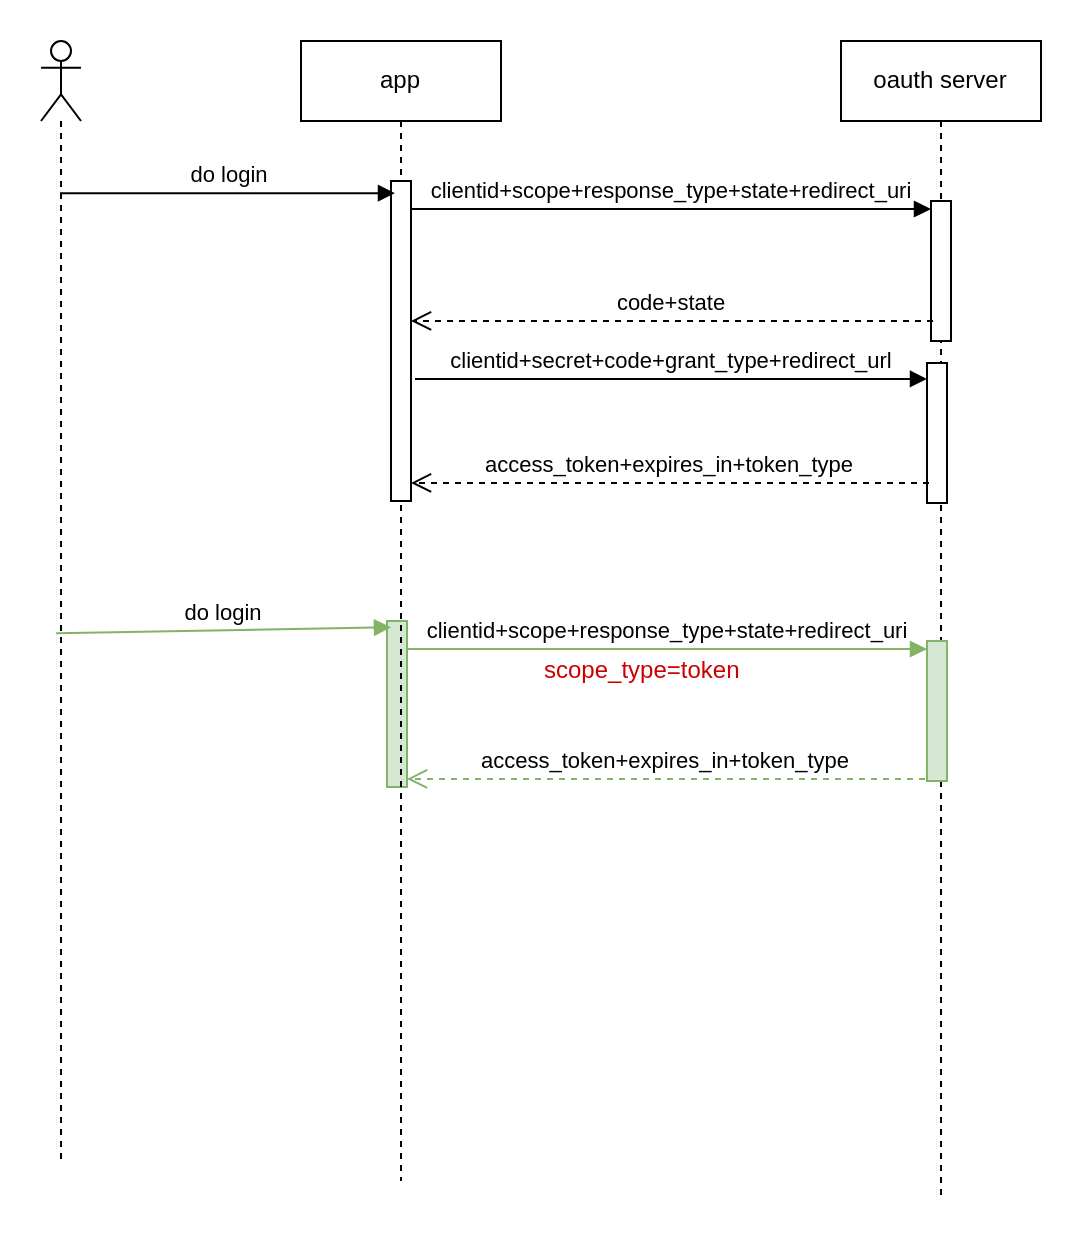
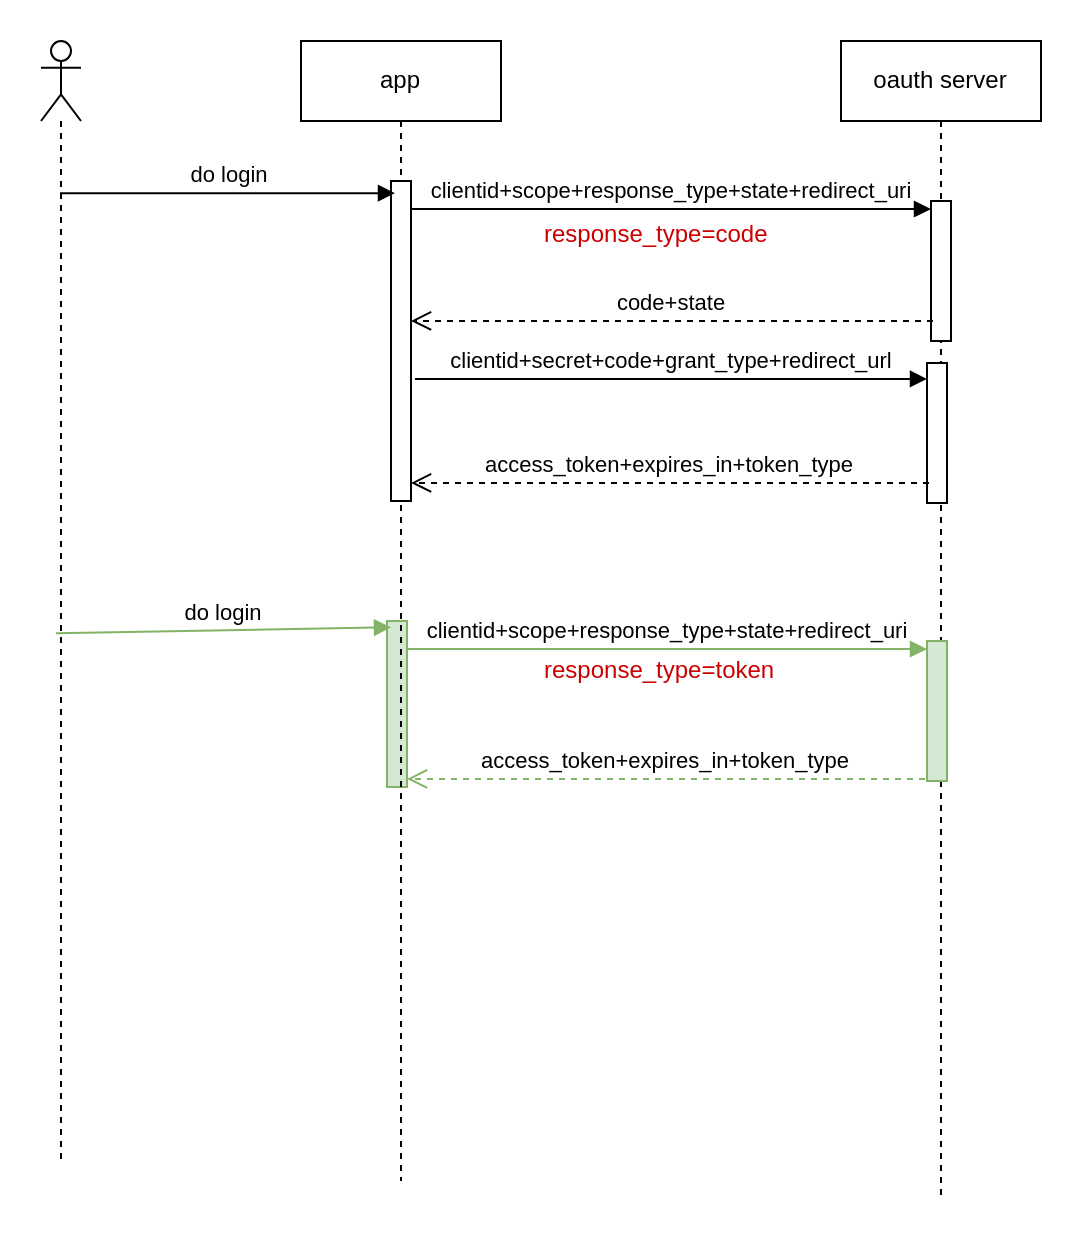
none -> (671, 235)
(653, 671) -> (673, 671)
